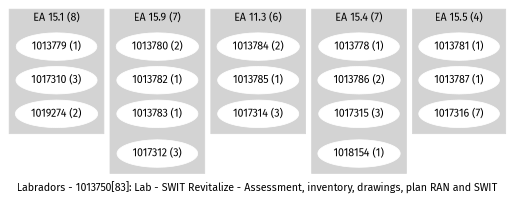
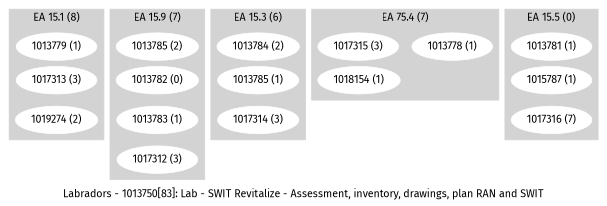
(258, 18) -> (258, 18)
(359, 18) -> (405, 18)
(459, 18) -> (552, 18)
(157, 47) -> (157, 47)
(57, 80) -> (57, 80)
(157, 80) -> (157, 80)
(359, 80) -> none
(459, 80) -> (552, 80)
